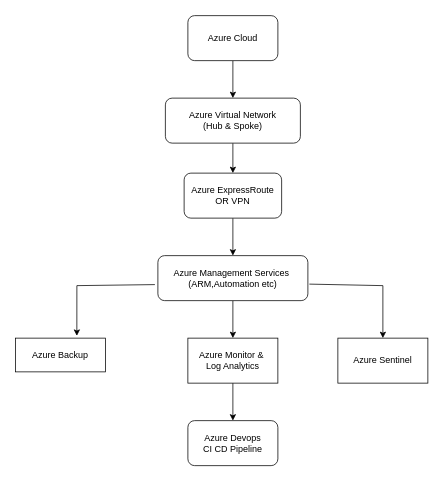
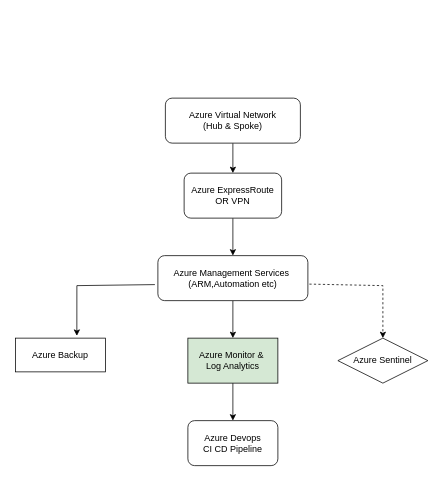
(233, 38) -> none
(233, 61) -> none
(369, 285) -> (369, 285)
(233, 360) -> (233, 360)
(383, 360) -> (383, 360)
